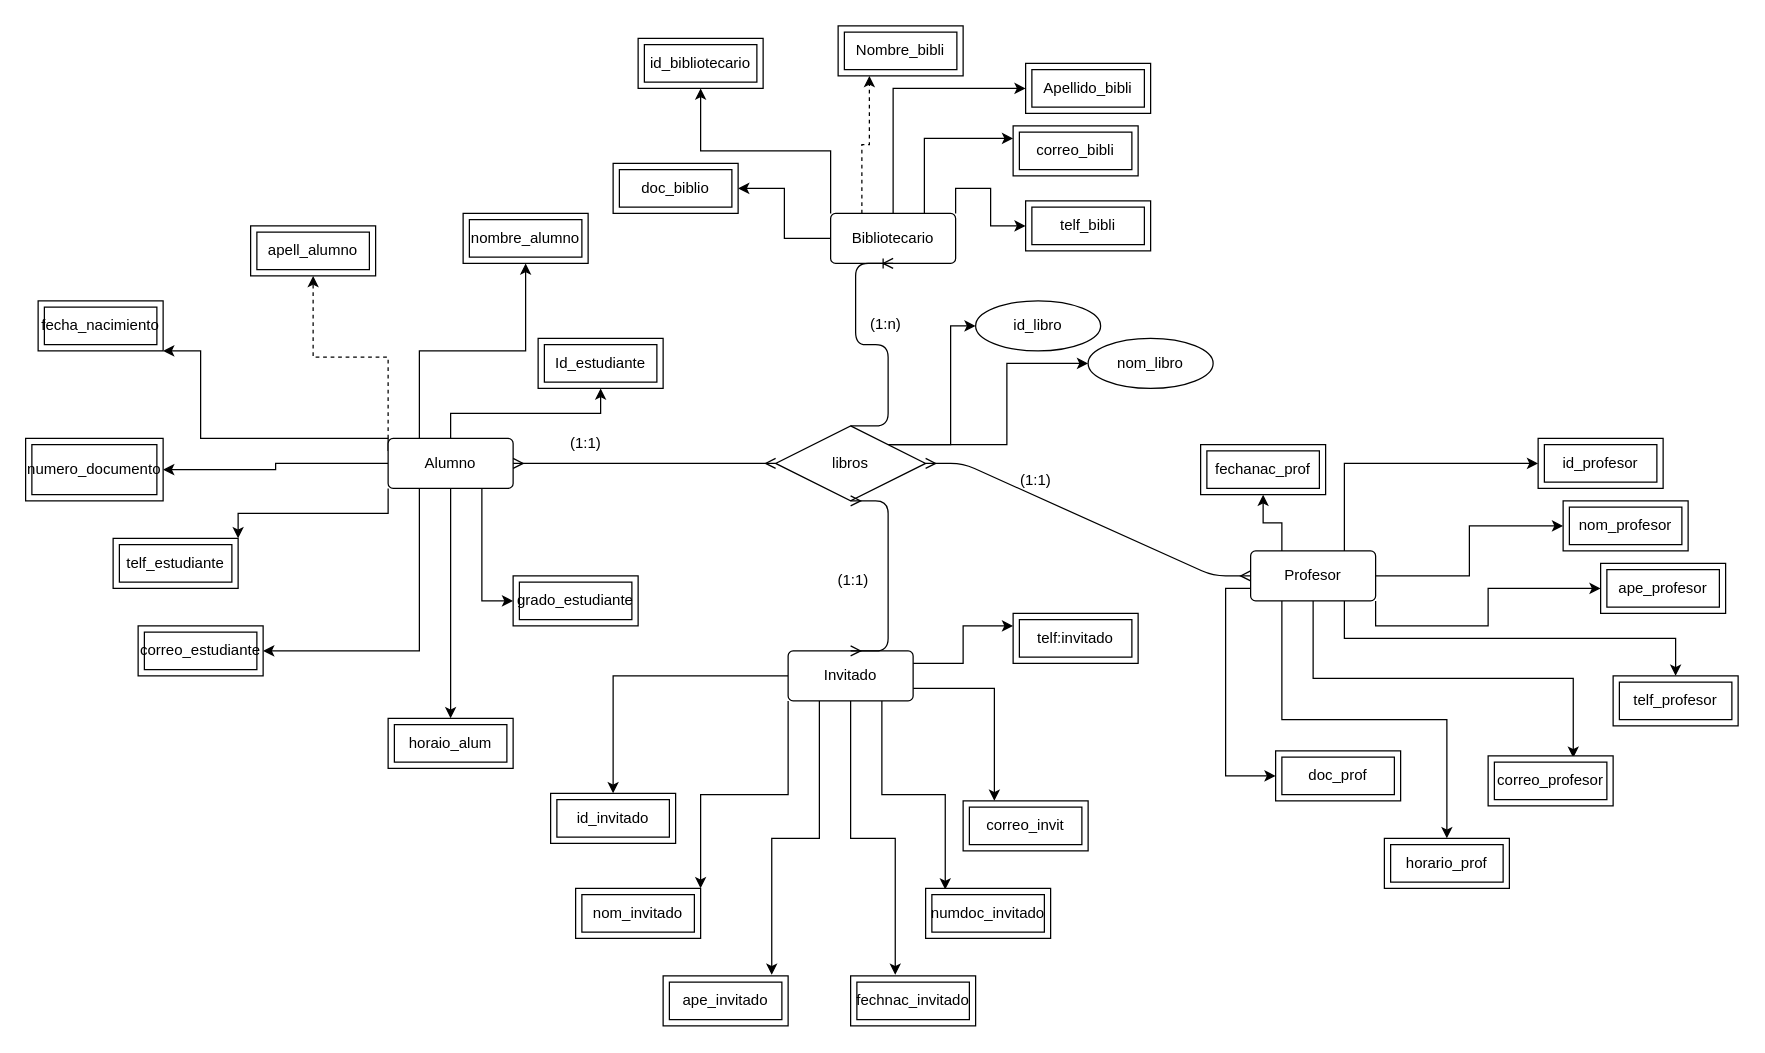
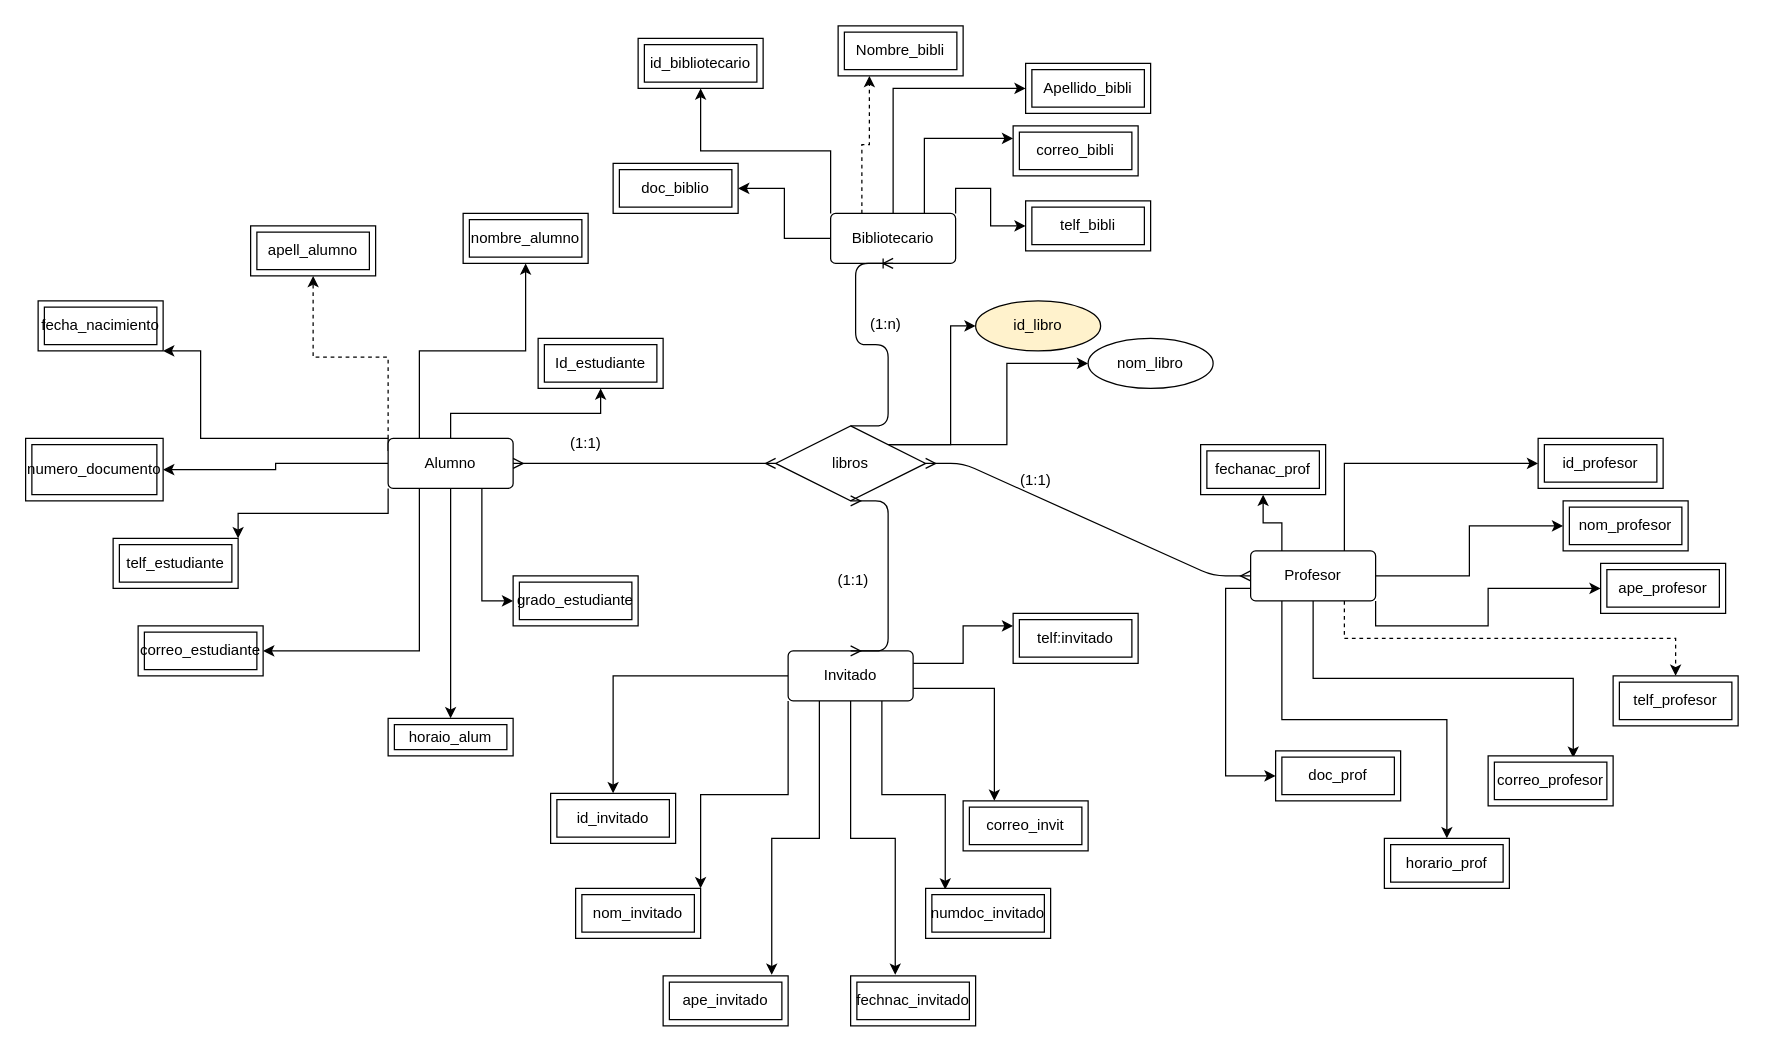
(1038, 326) -> (1038, 326)
(1506, 638) -> (1506, 638)
(451, 743) -> (451, 737)
